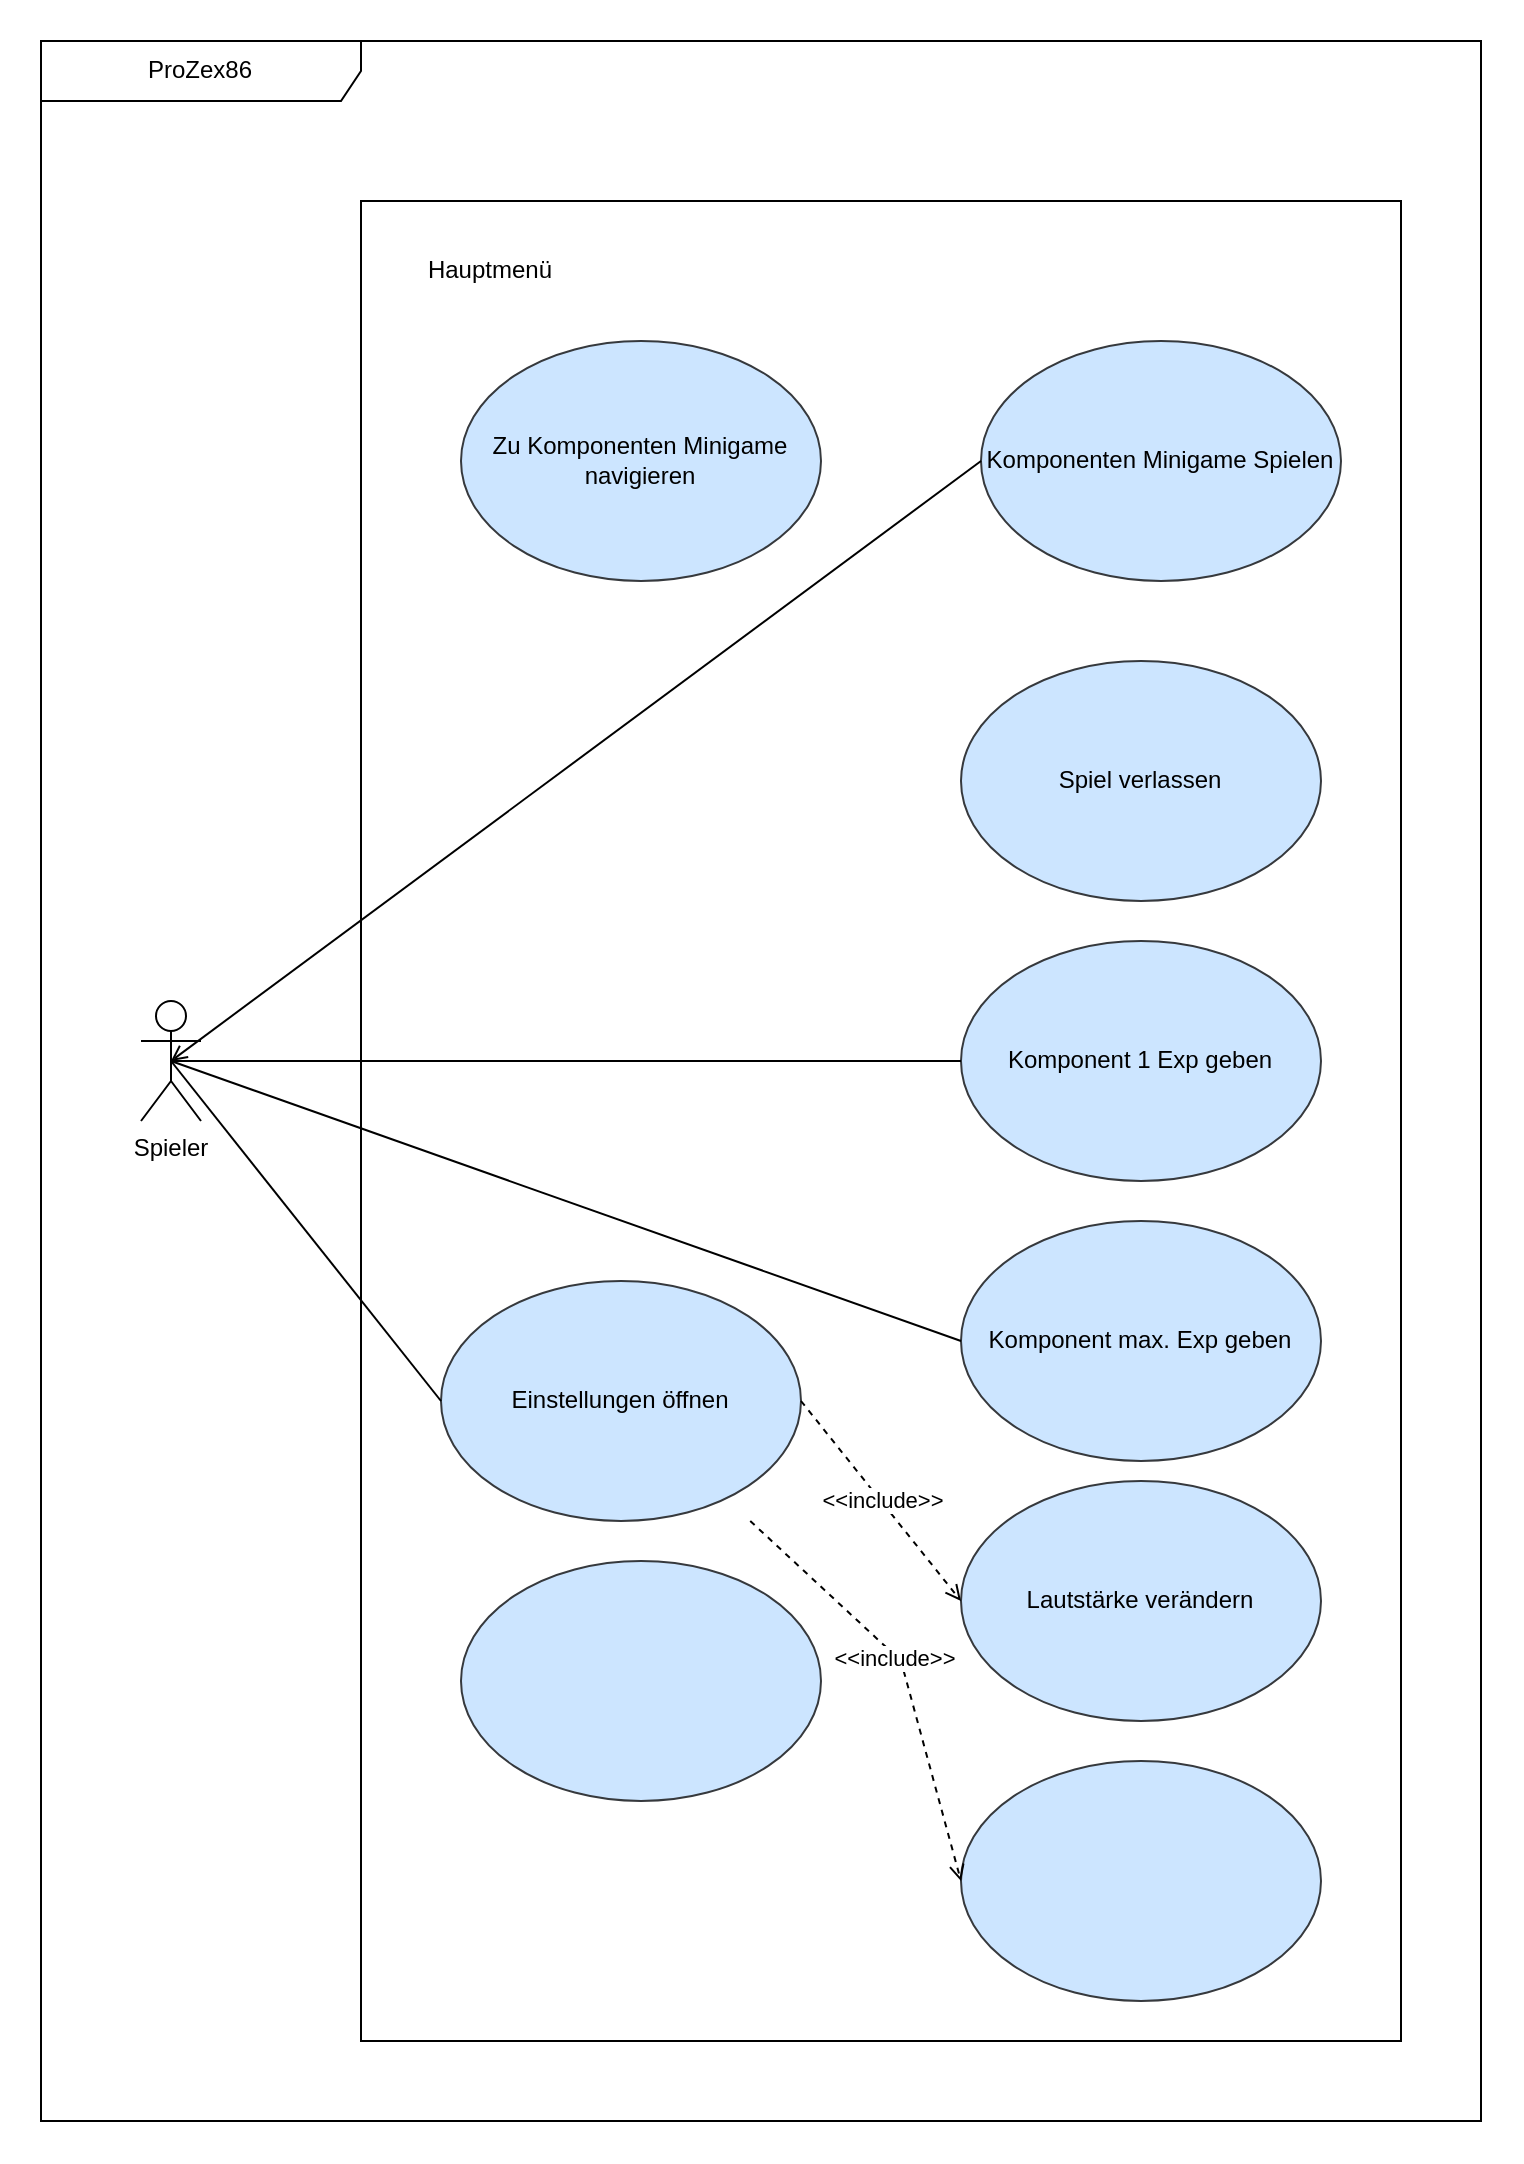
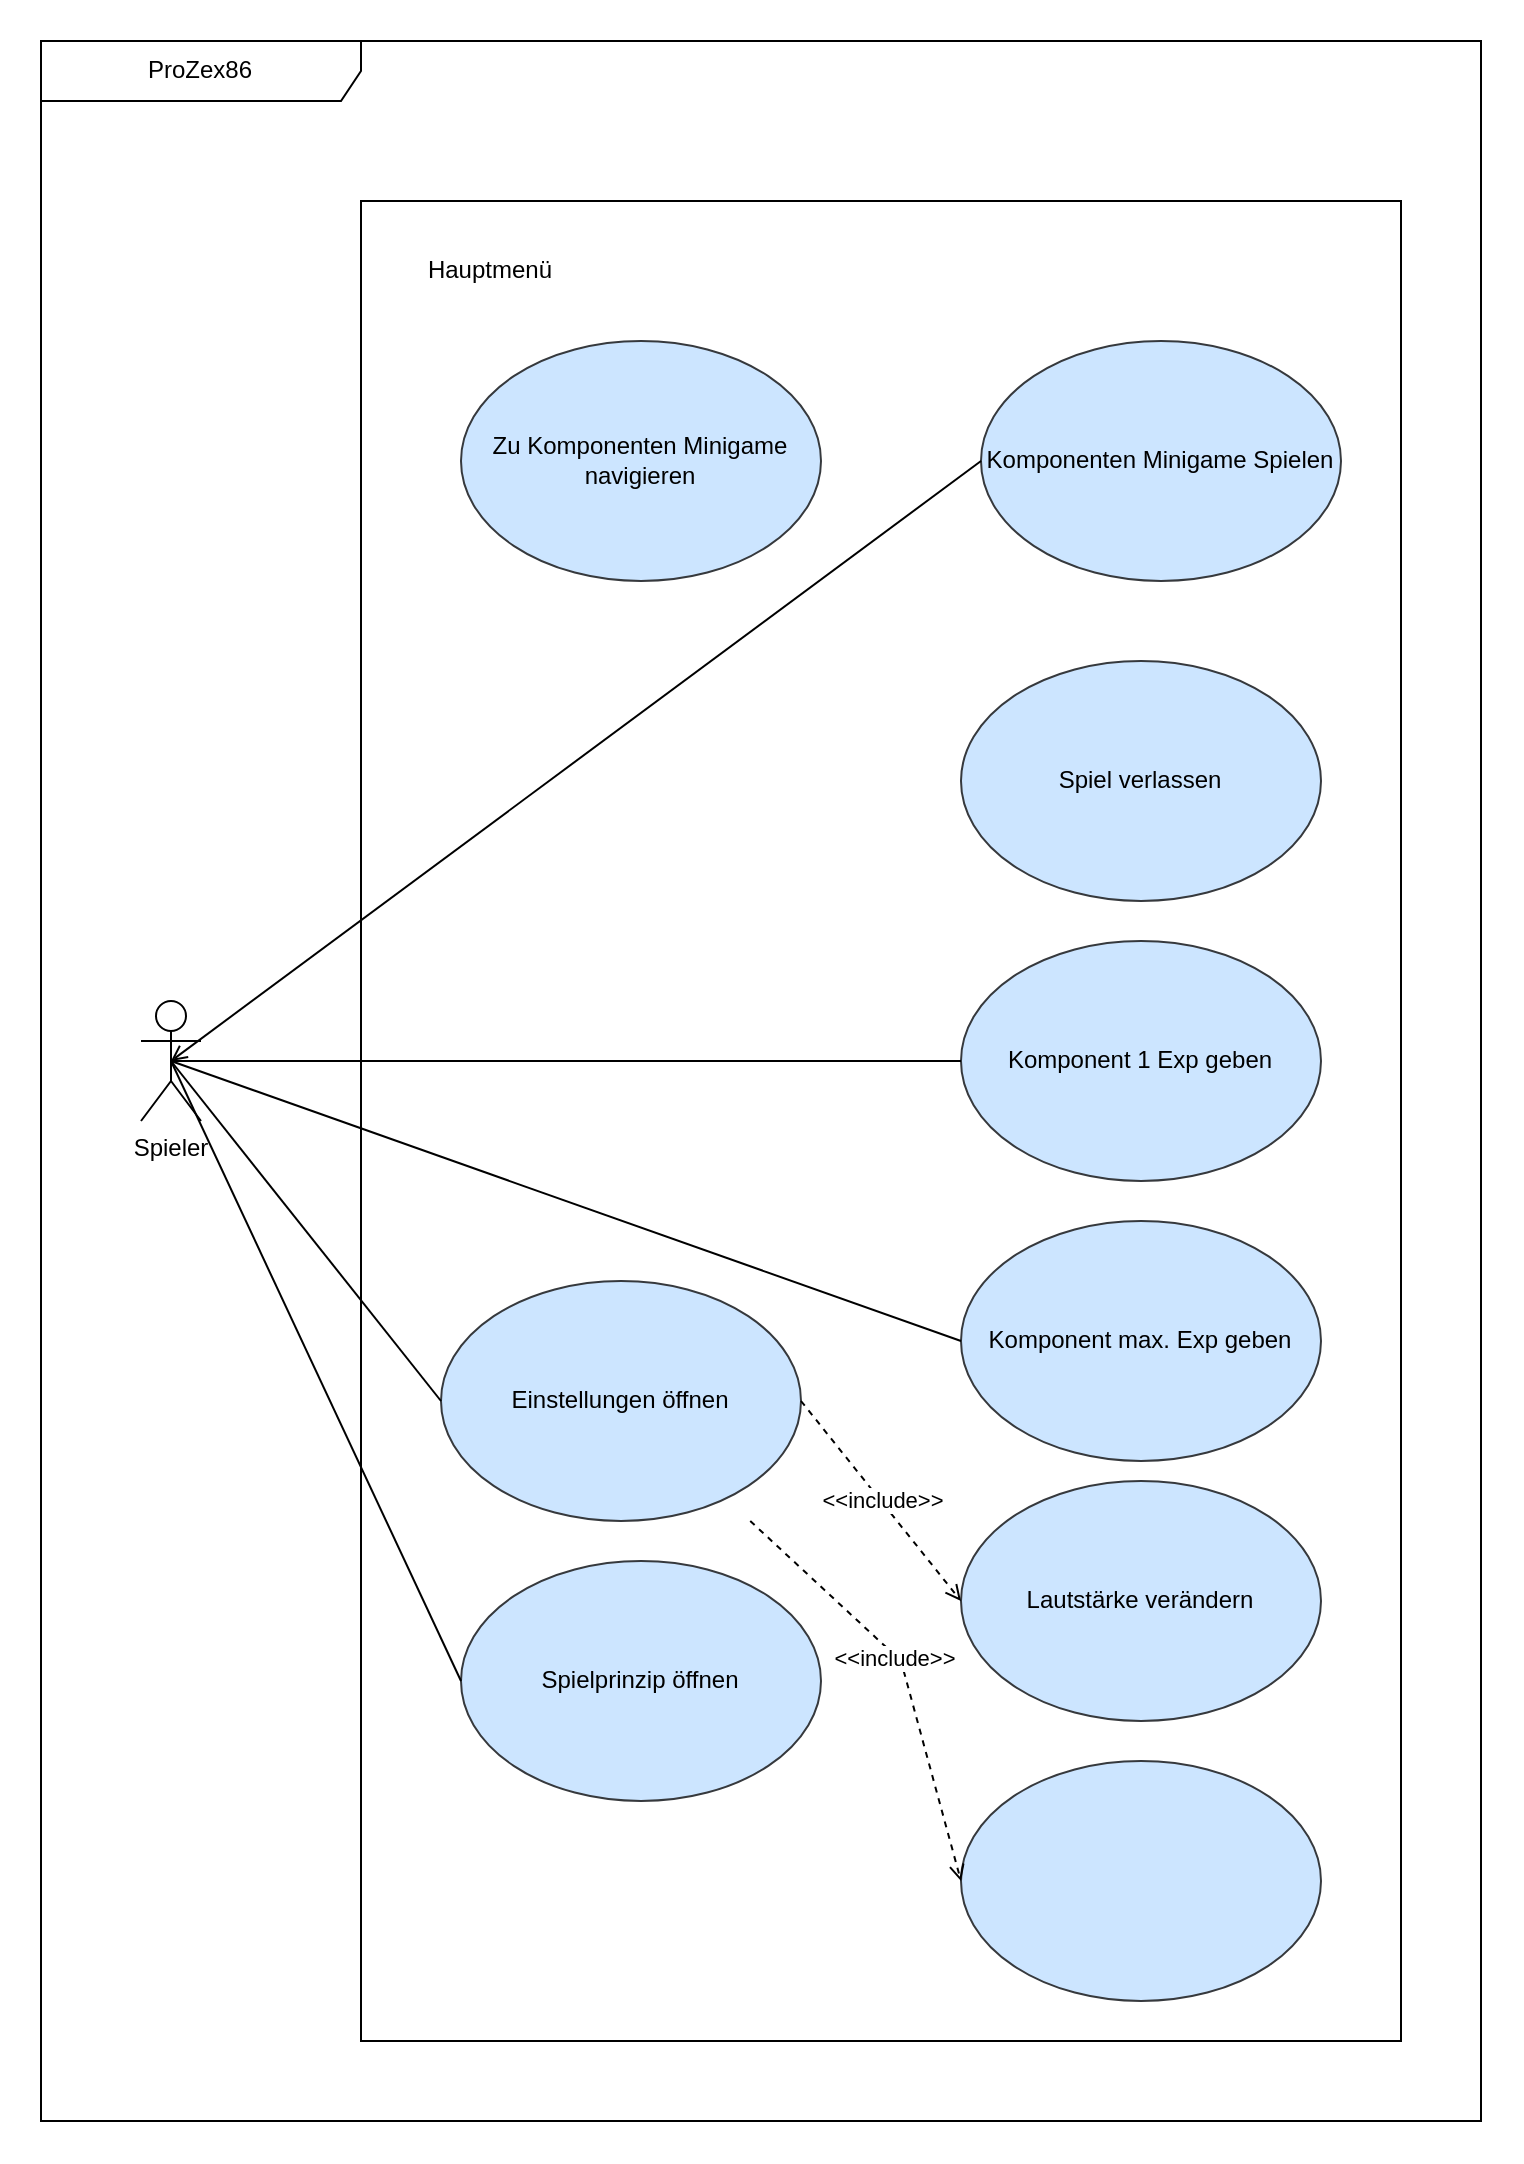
none -> (330, 1402)
none -> (641, 1681)
